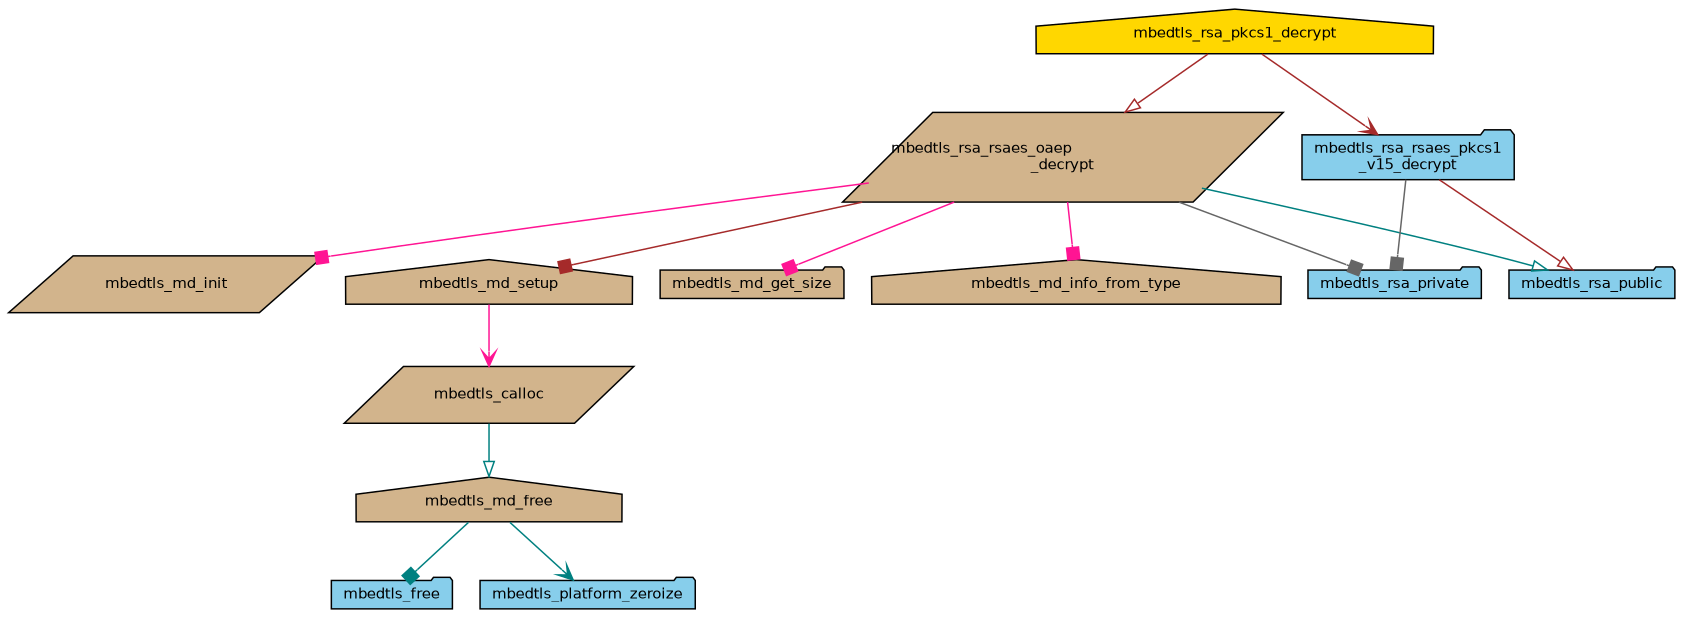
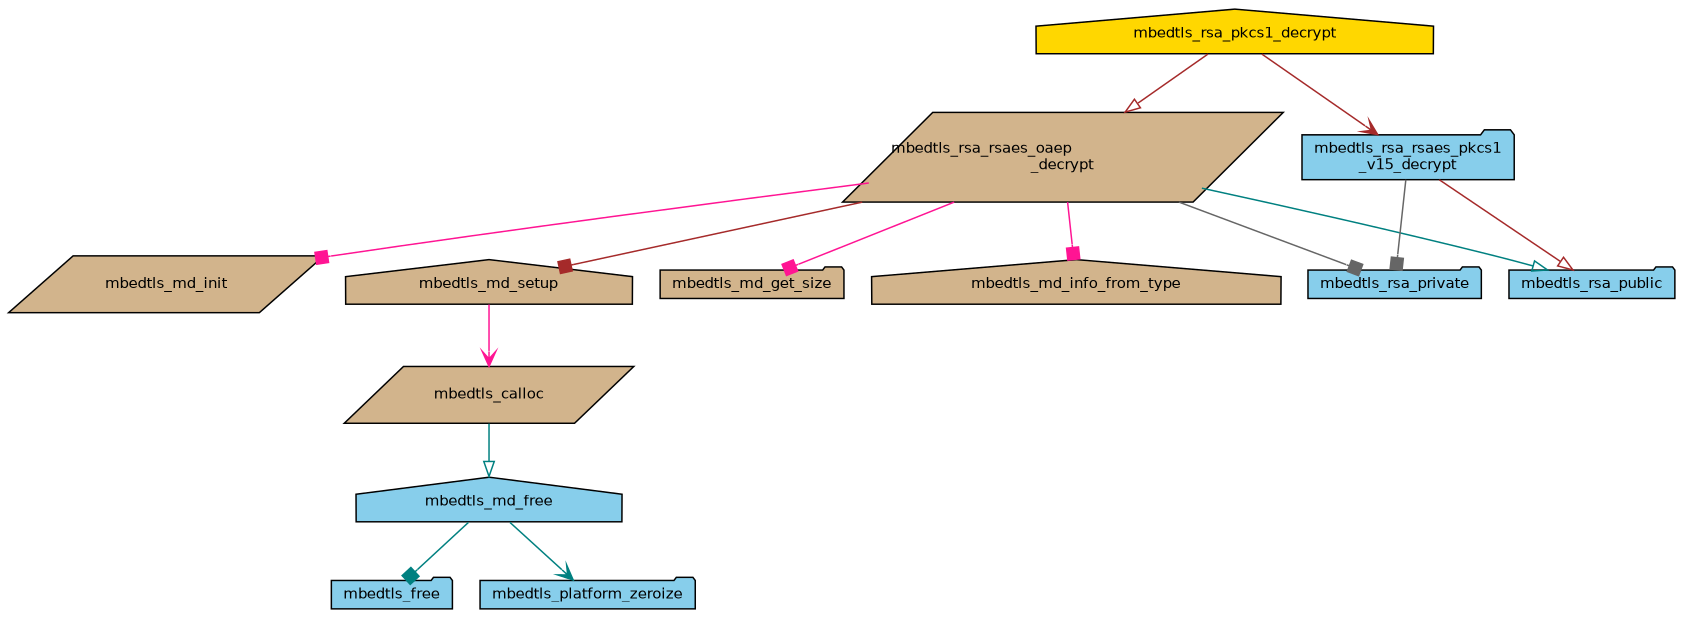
(489, 502) -> (489, 502)
